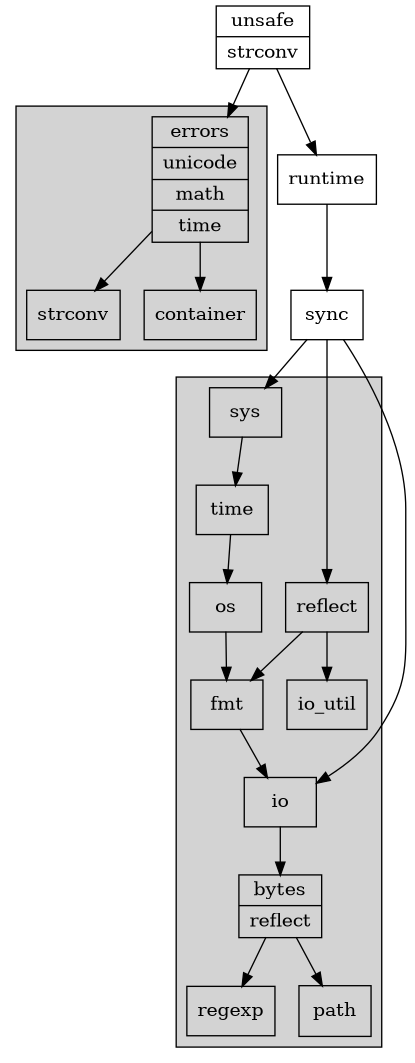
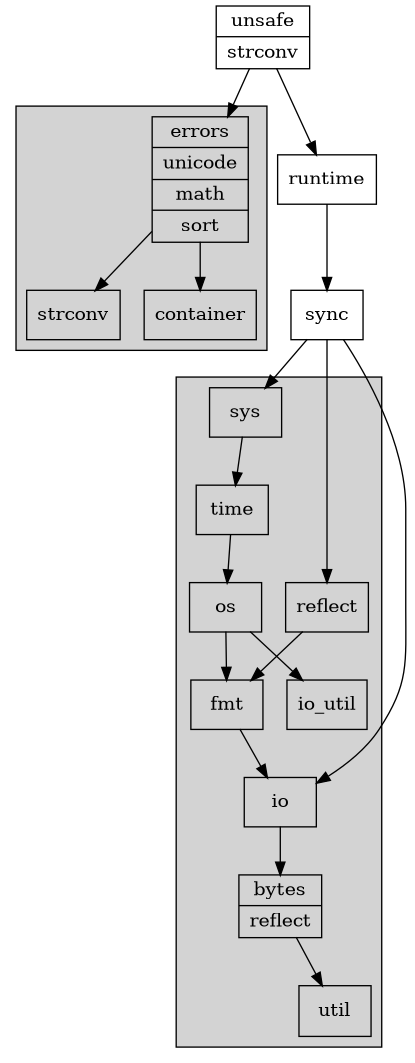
(200, 226) -> (200, 226)
(327, 649) -> (270, 651)
(231, 1011) -> none
(335, 1011) -> (335, 1011)
